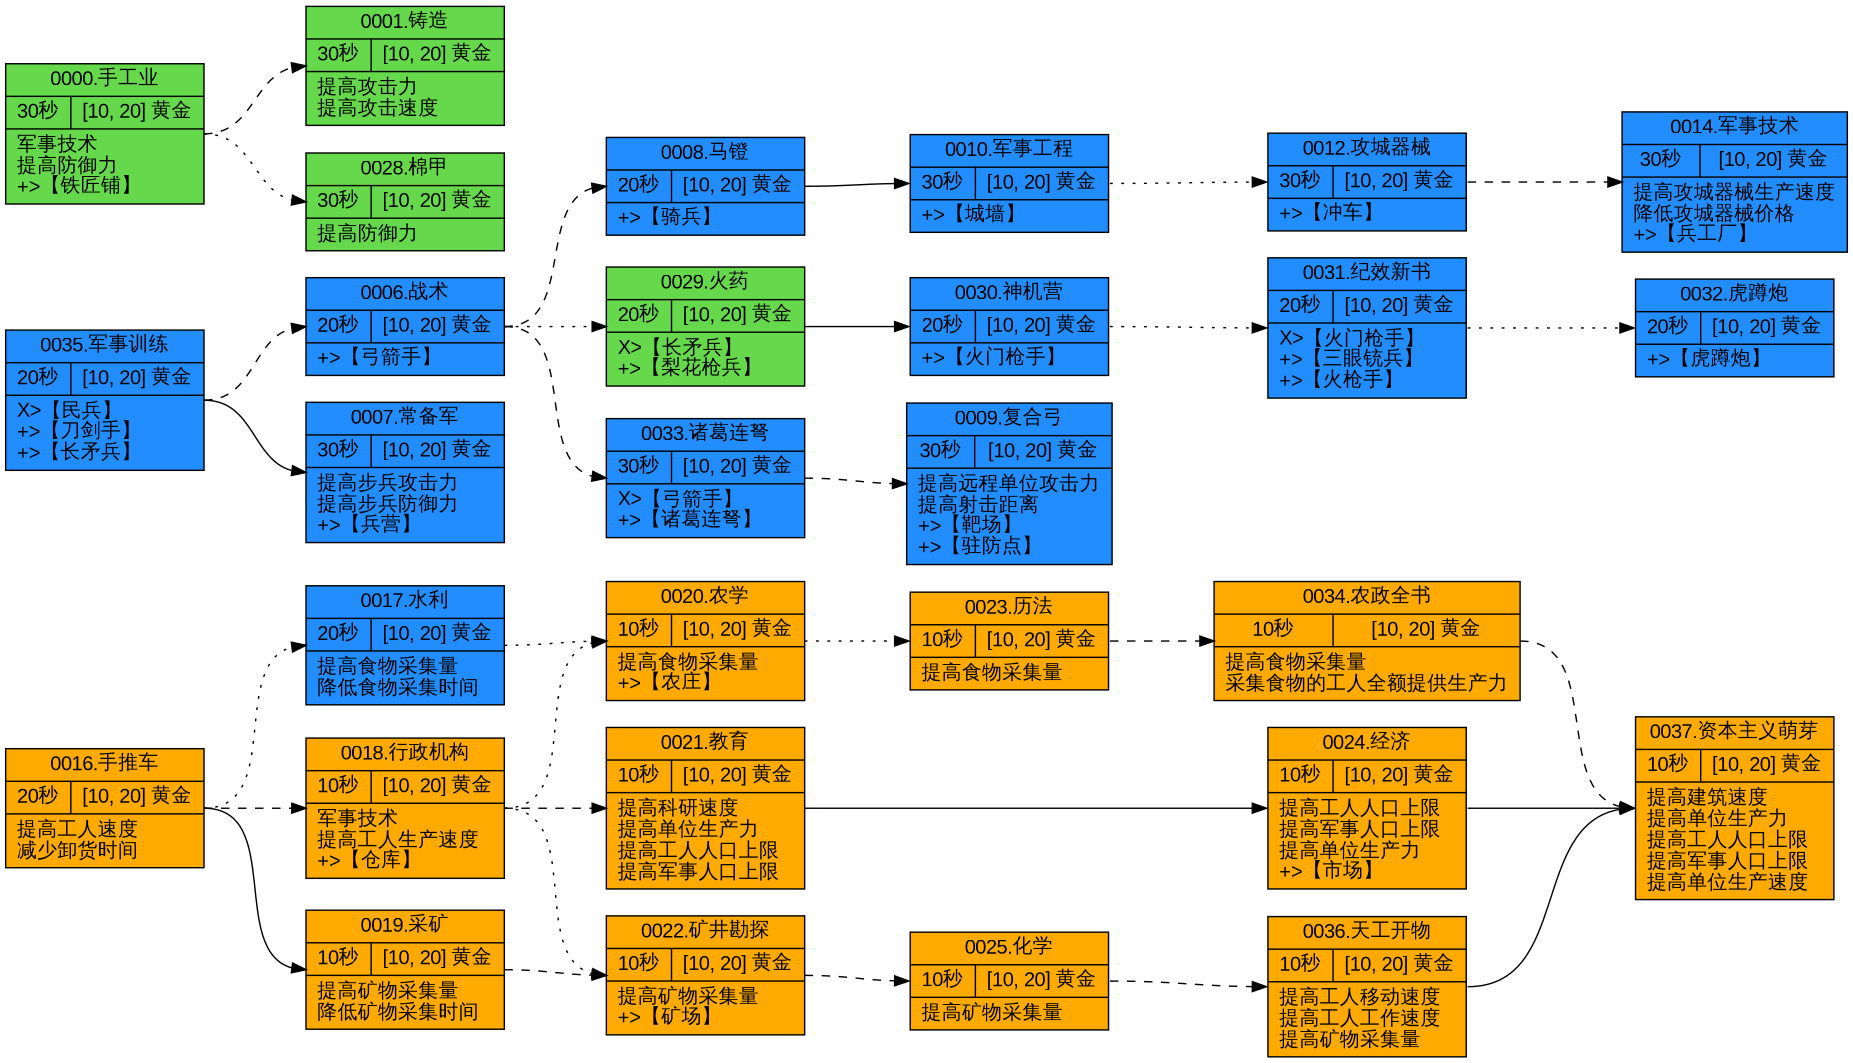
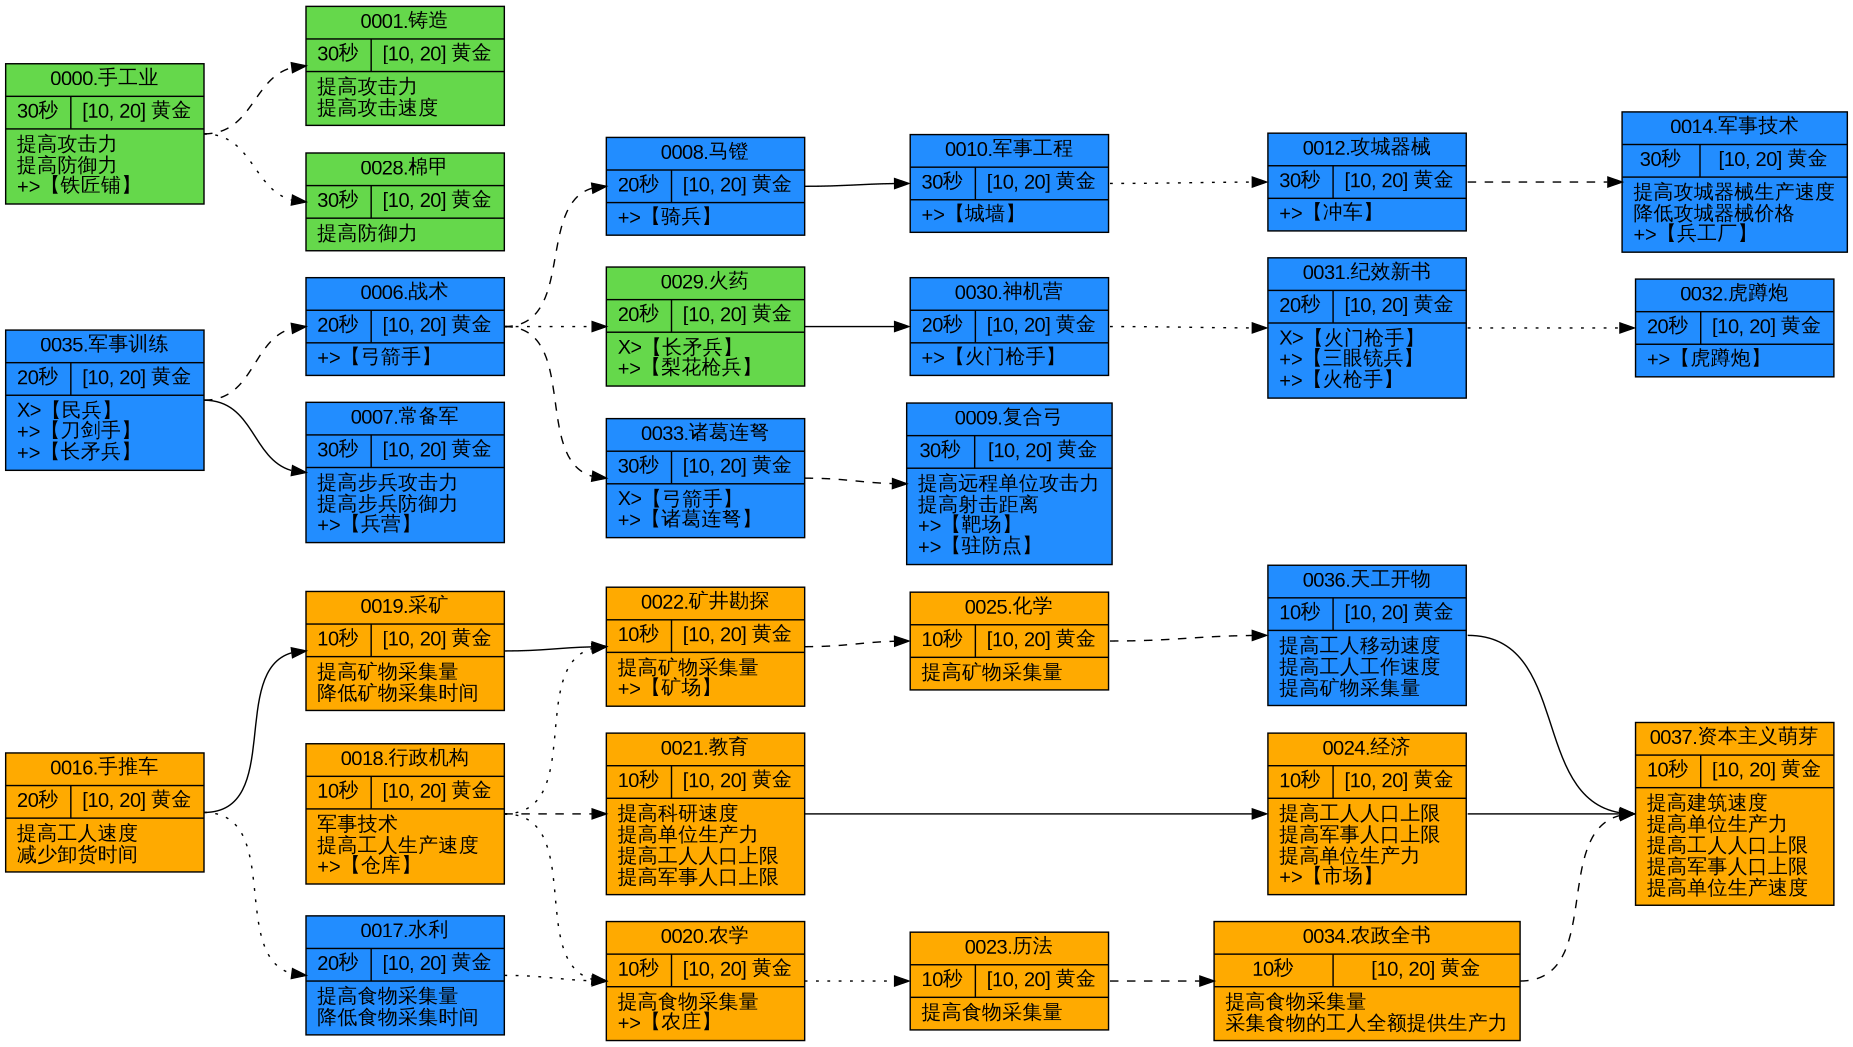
(58, 144) -> (68, 144)
(248, 808) -> none
(548, 972) -> (548, 649)
(1367, 987) -> (1367, 635)
